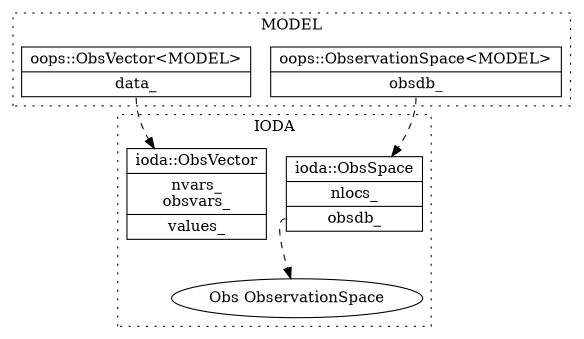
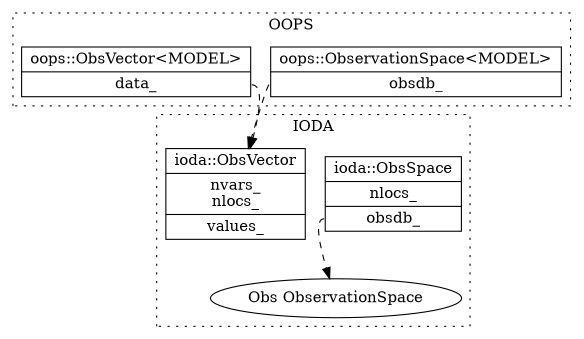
(292, 25) -> (292, 25)
(411, 124) -> (260, 111)
(197, 202) -> (236, 202)
